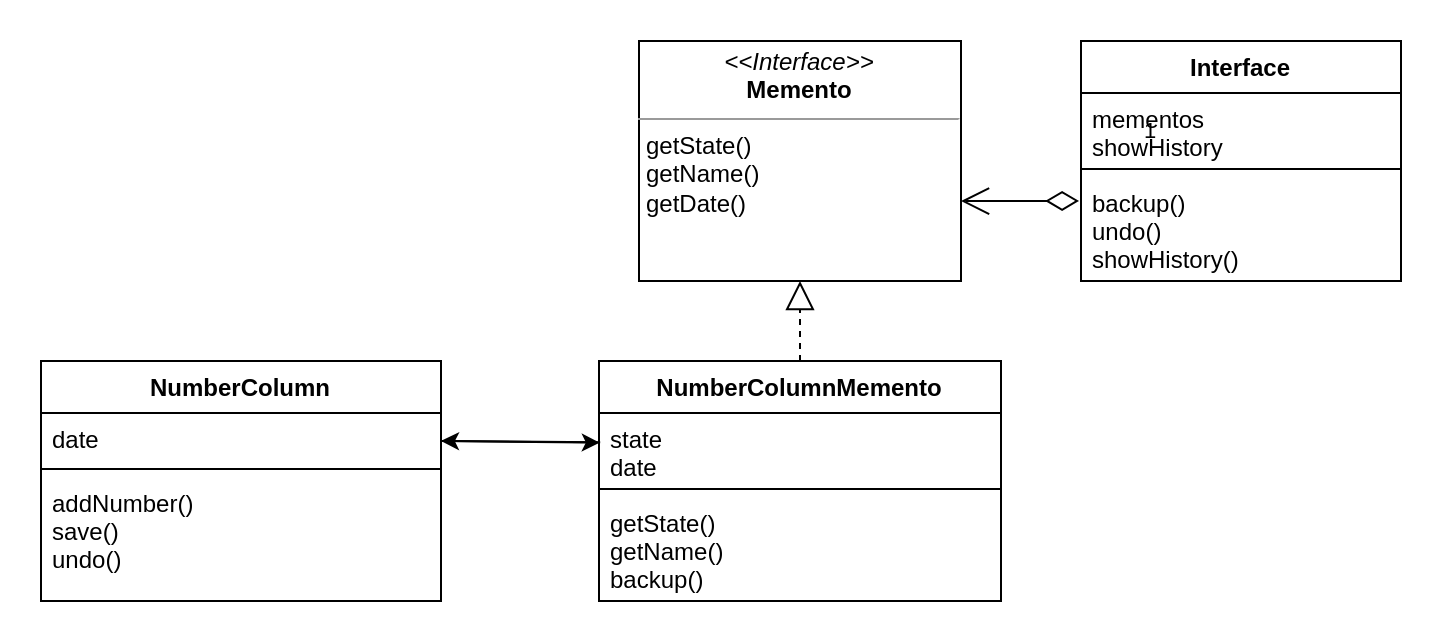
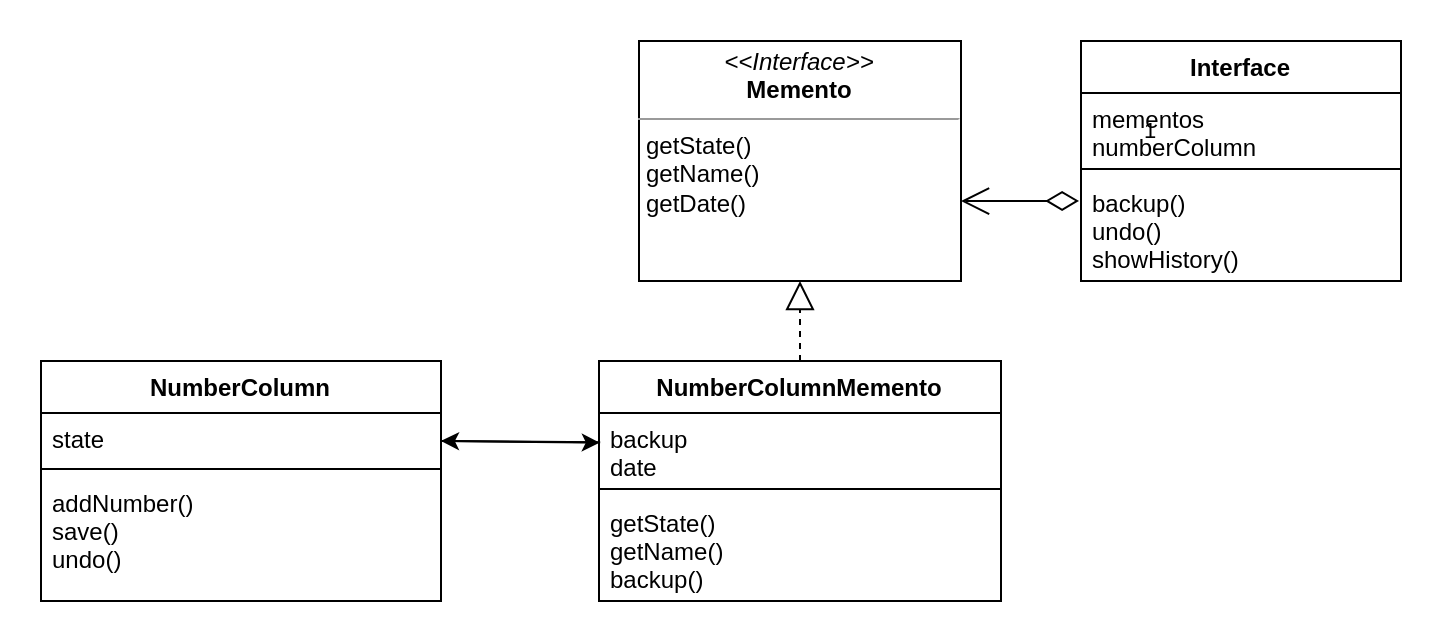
(1146, 120) -> (1146, 120)
(79, 440) -> (86, 440)
(644, 440) -> (650, 440)
